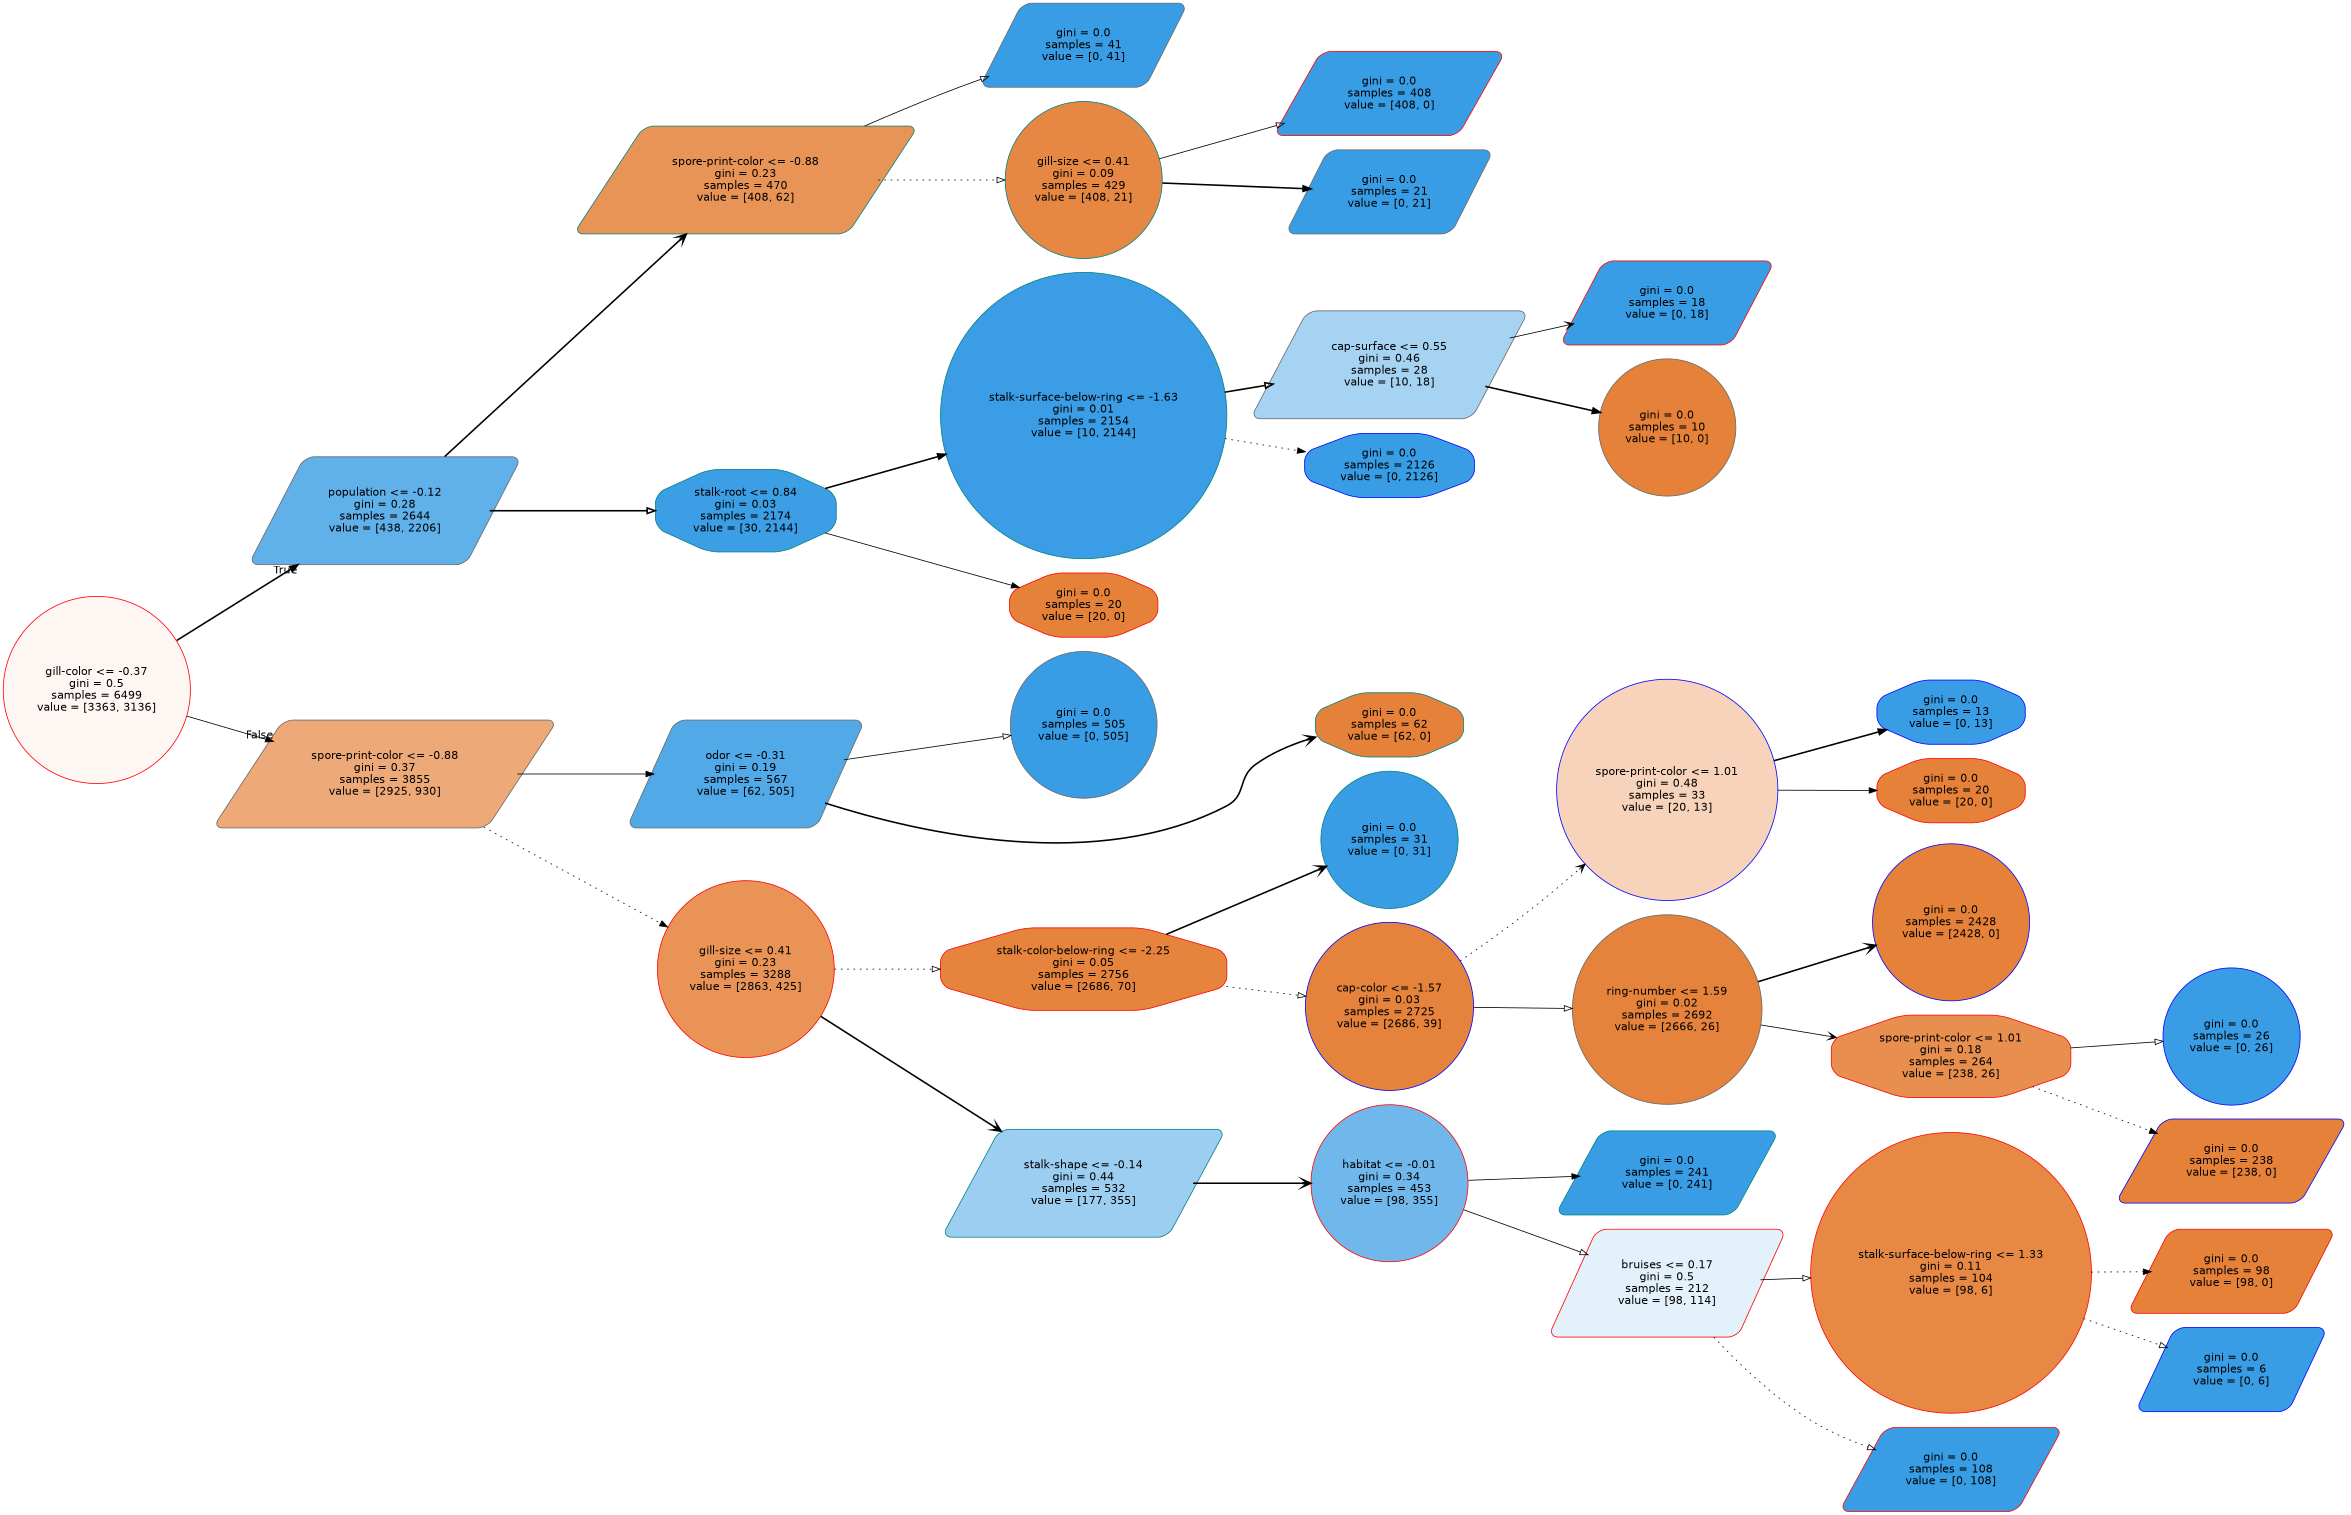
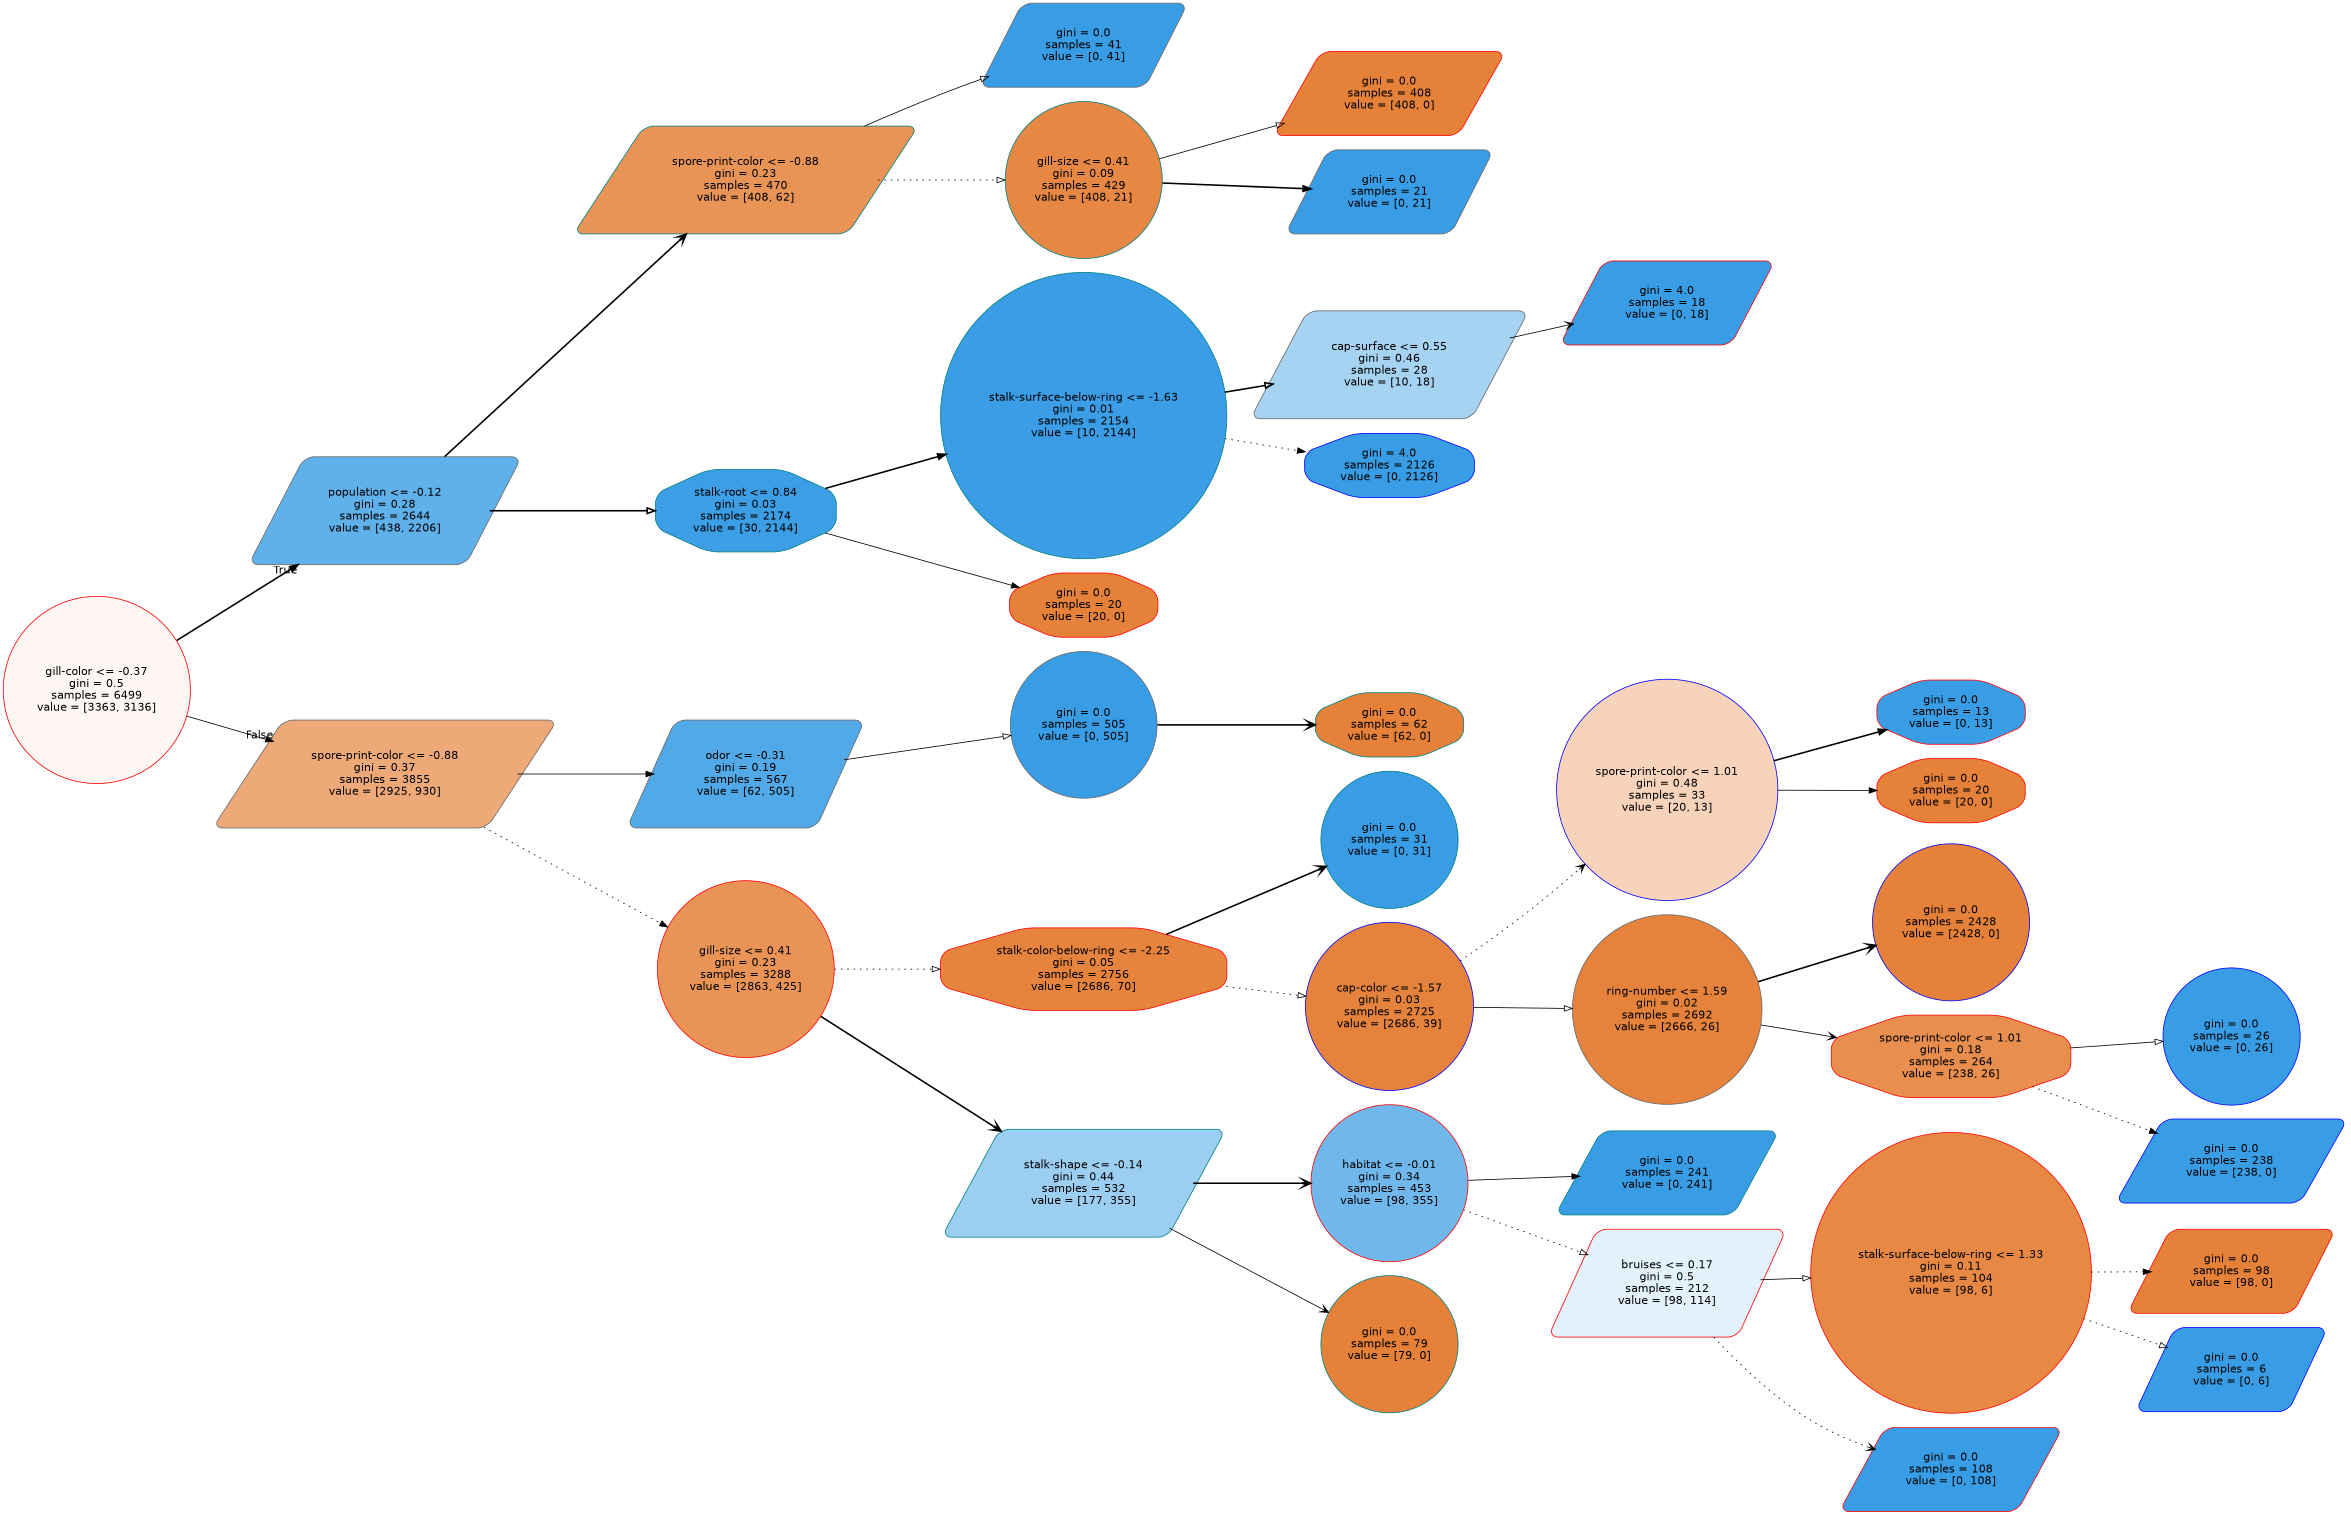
(1390, 94) -> (1390, 94)
(1667, 303) -> (1667, 303)
(1667, 427) -> none
(1390, 466) -> (1390, 466)
(1951, 712) -> (1951, 712)
(1081, 842) -> (1232, 725)
(2232, 1161) -> (2232, 1161)
(1522, 1231) -> (1522, 1231)
none -> (1390, 1344)
(1784, 1402) -> (1784, 1402)
